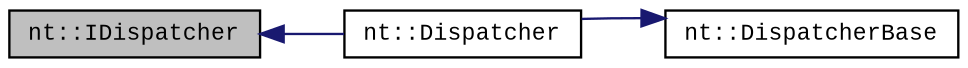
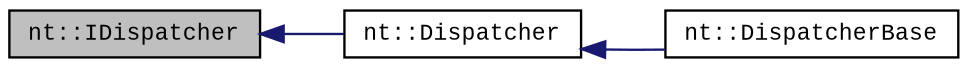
(612, 18) -> (635, 50)
